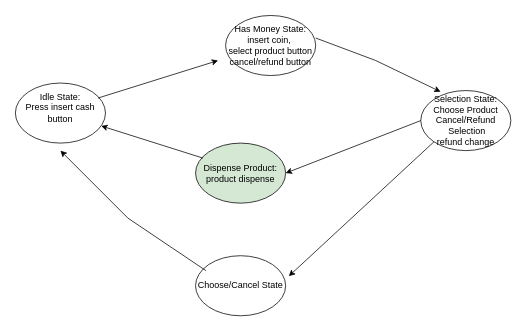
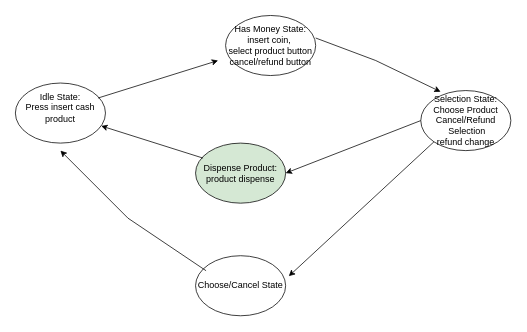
(60, 113) -> (60, 113)
